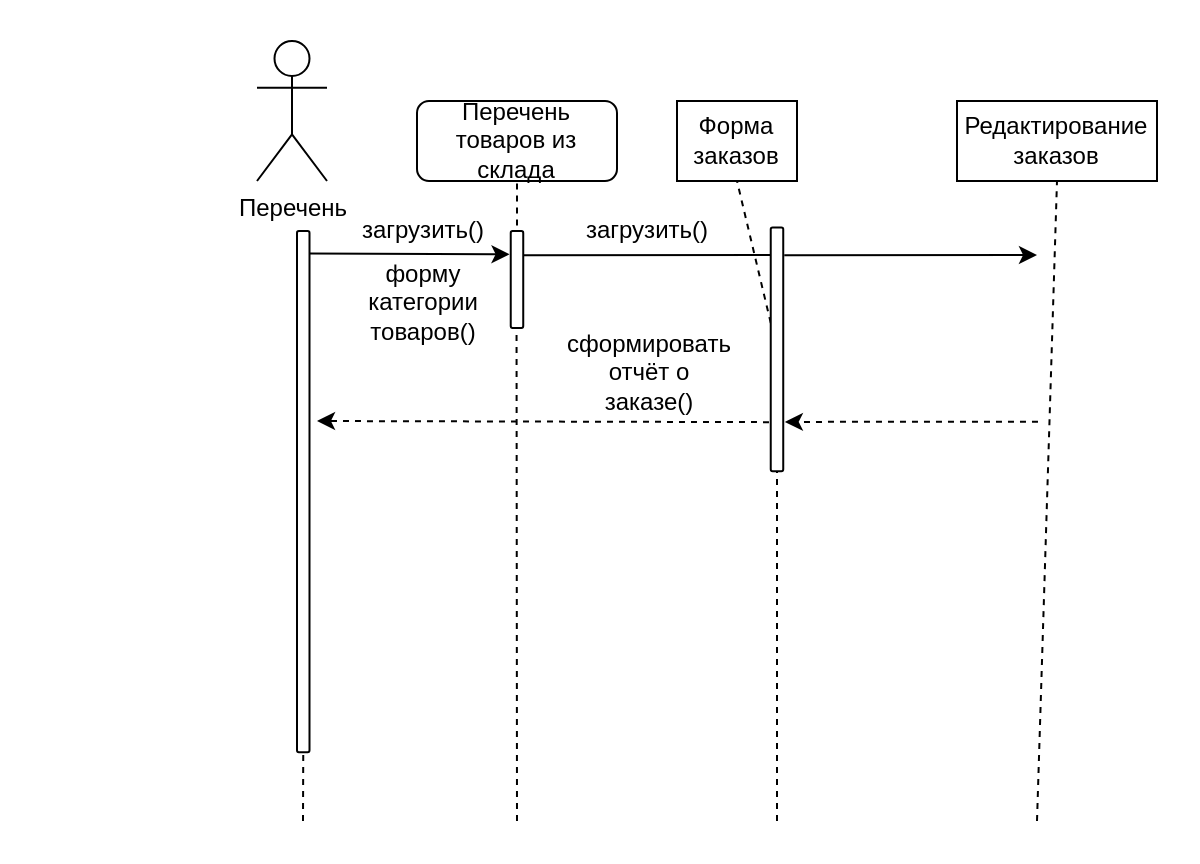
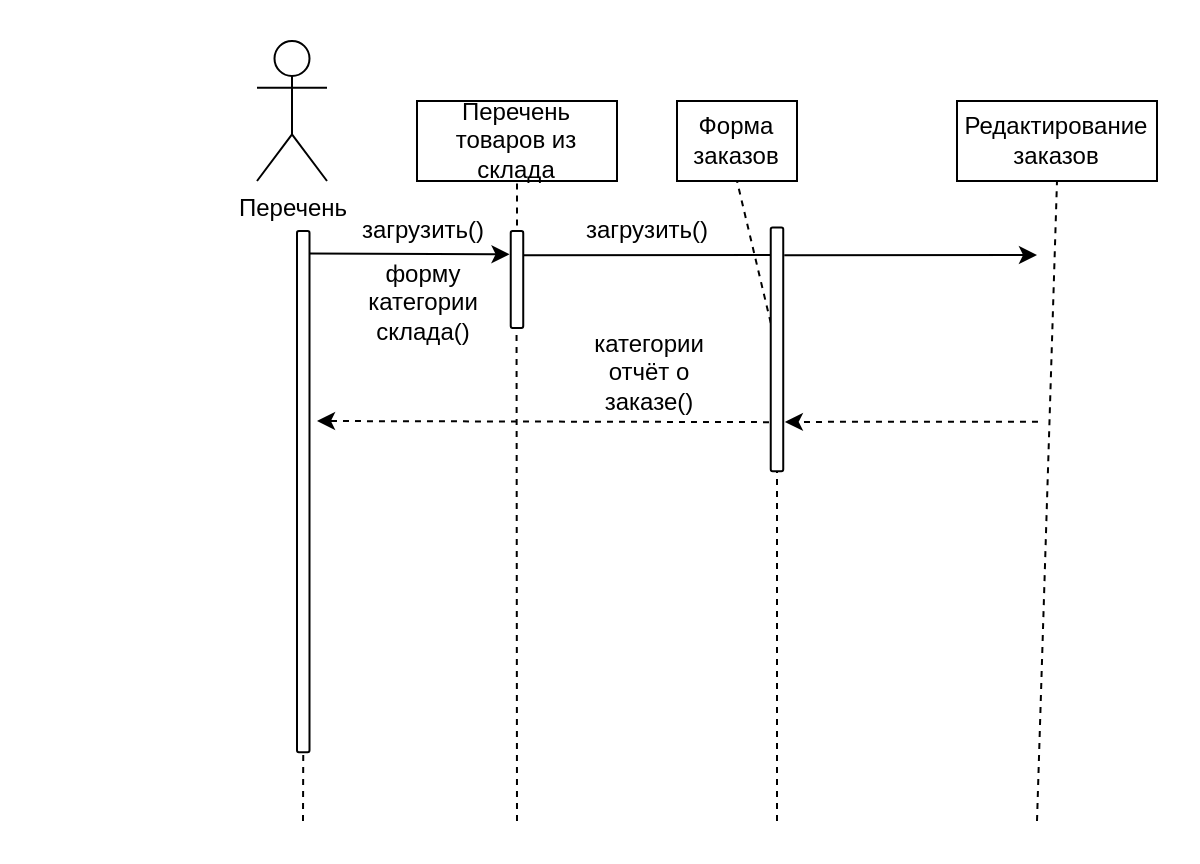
(517, 141) -> (517, 141)
(424, 303) -> (424, 303)
(650, 373) -> (650, 373)
